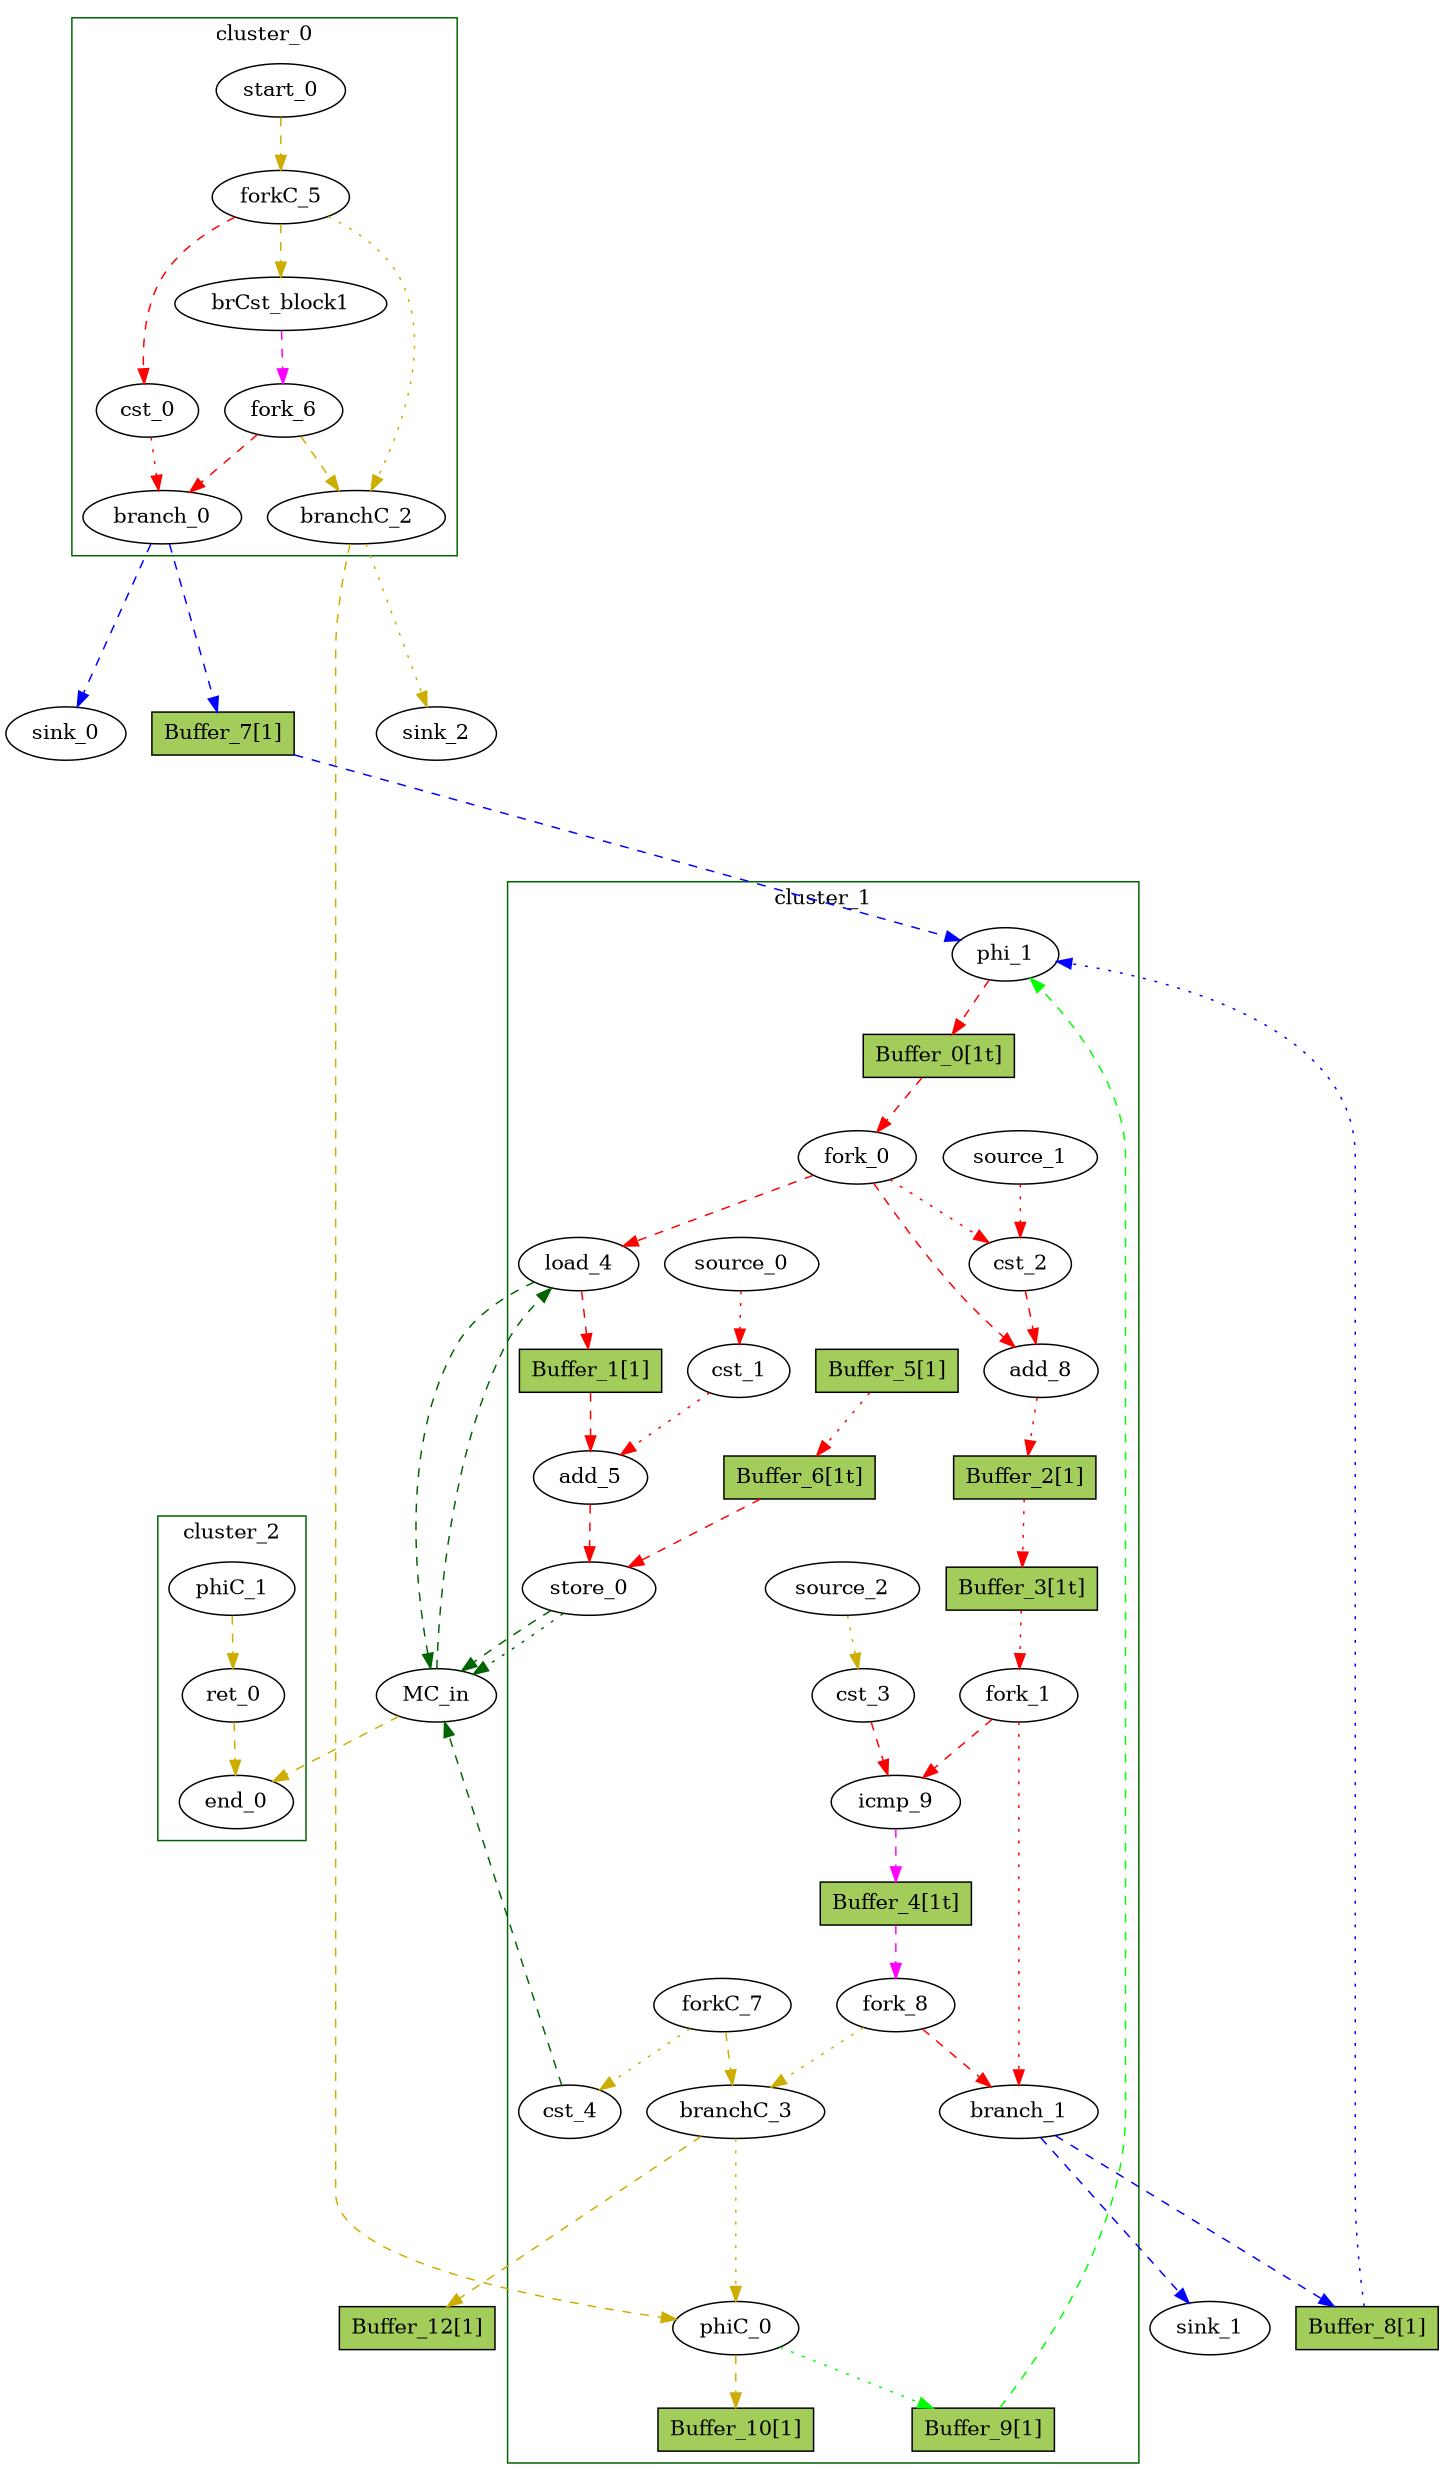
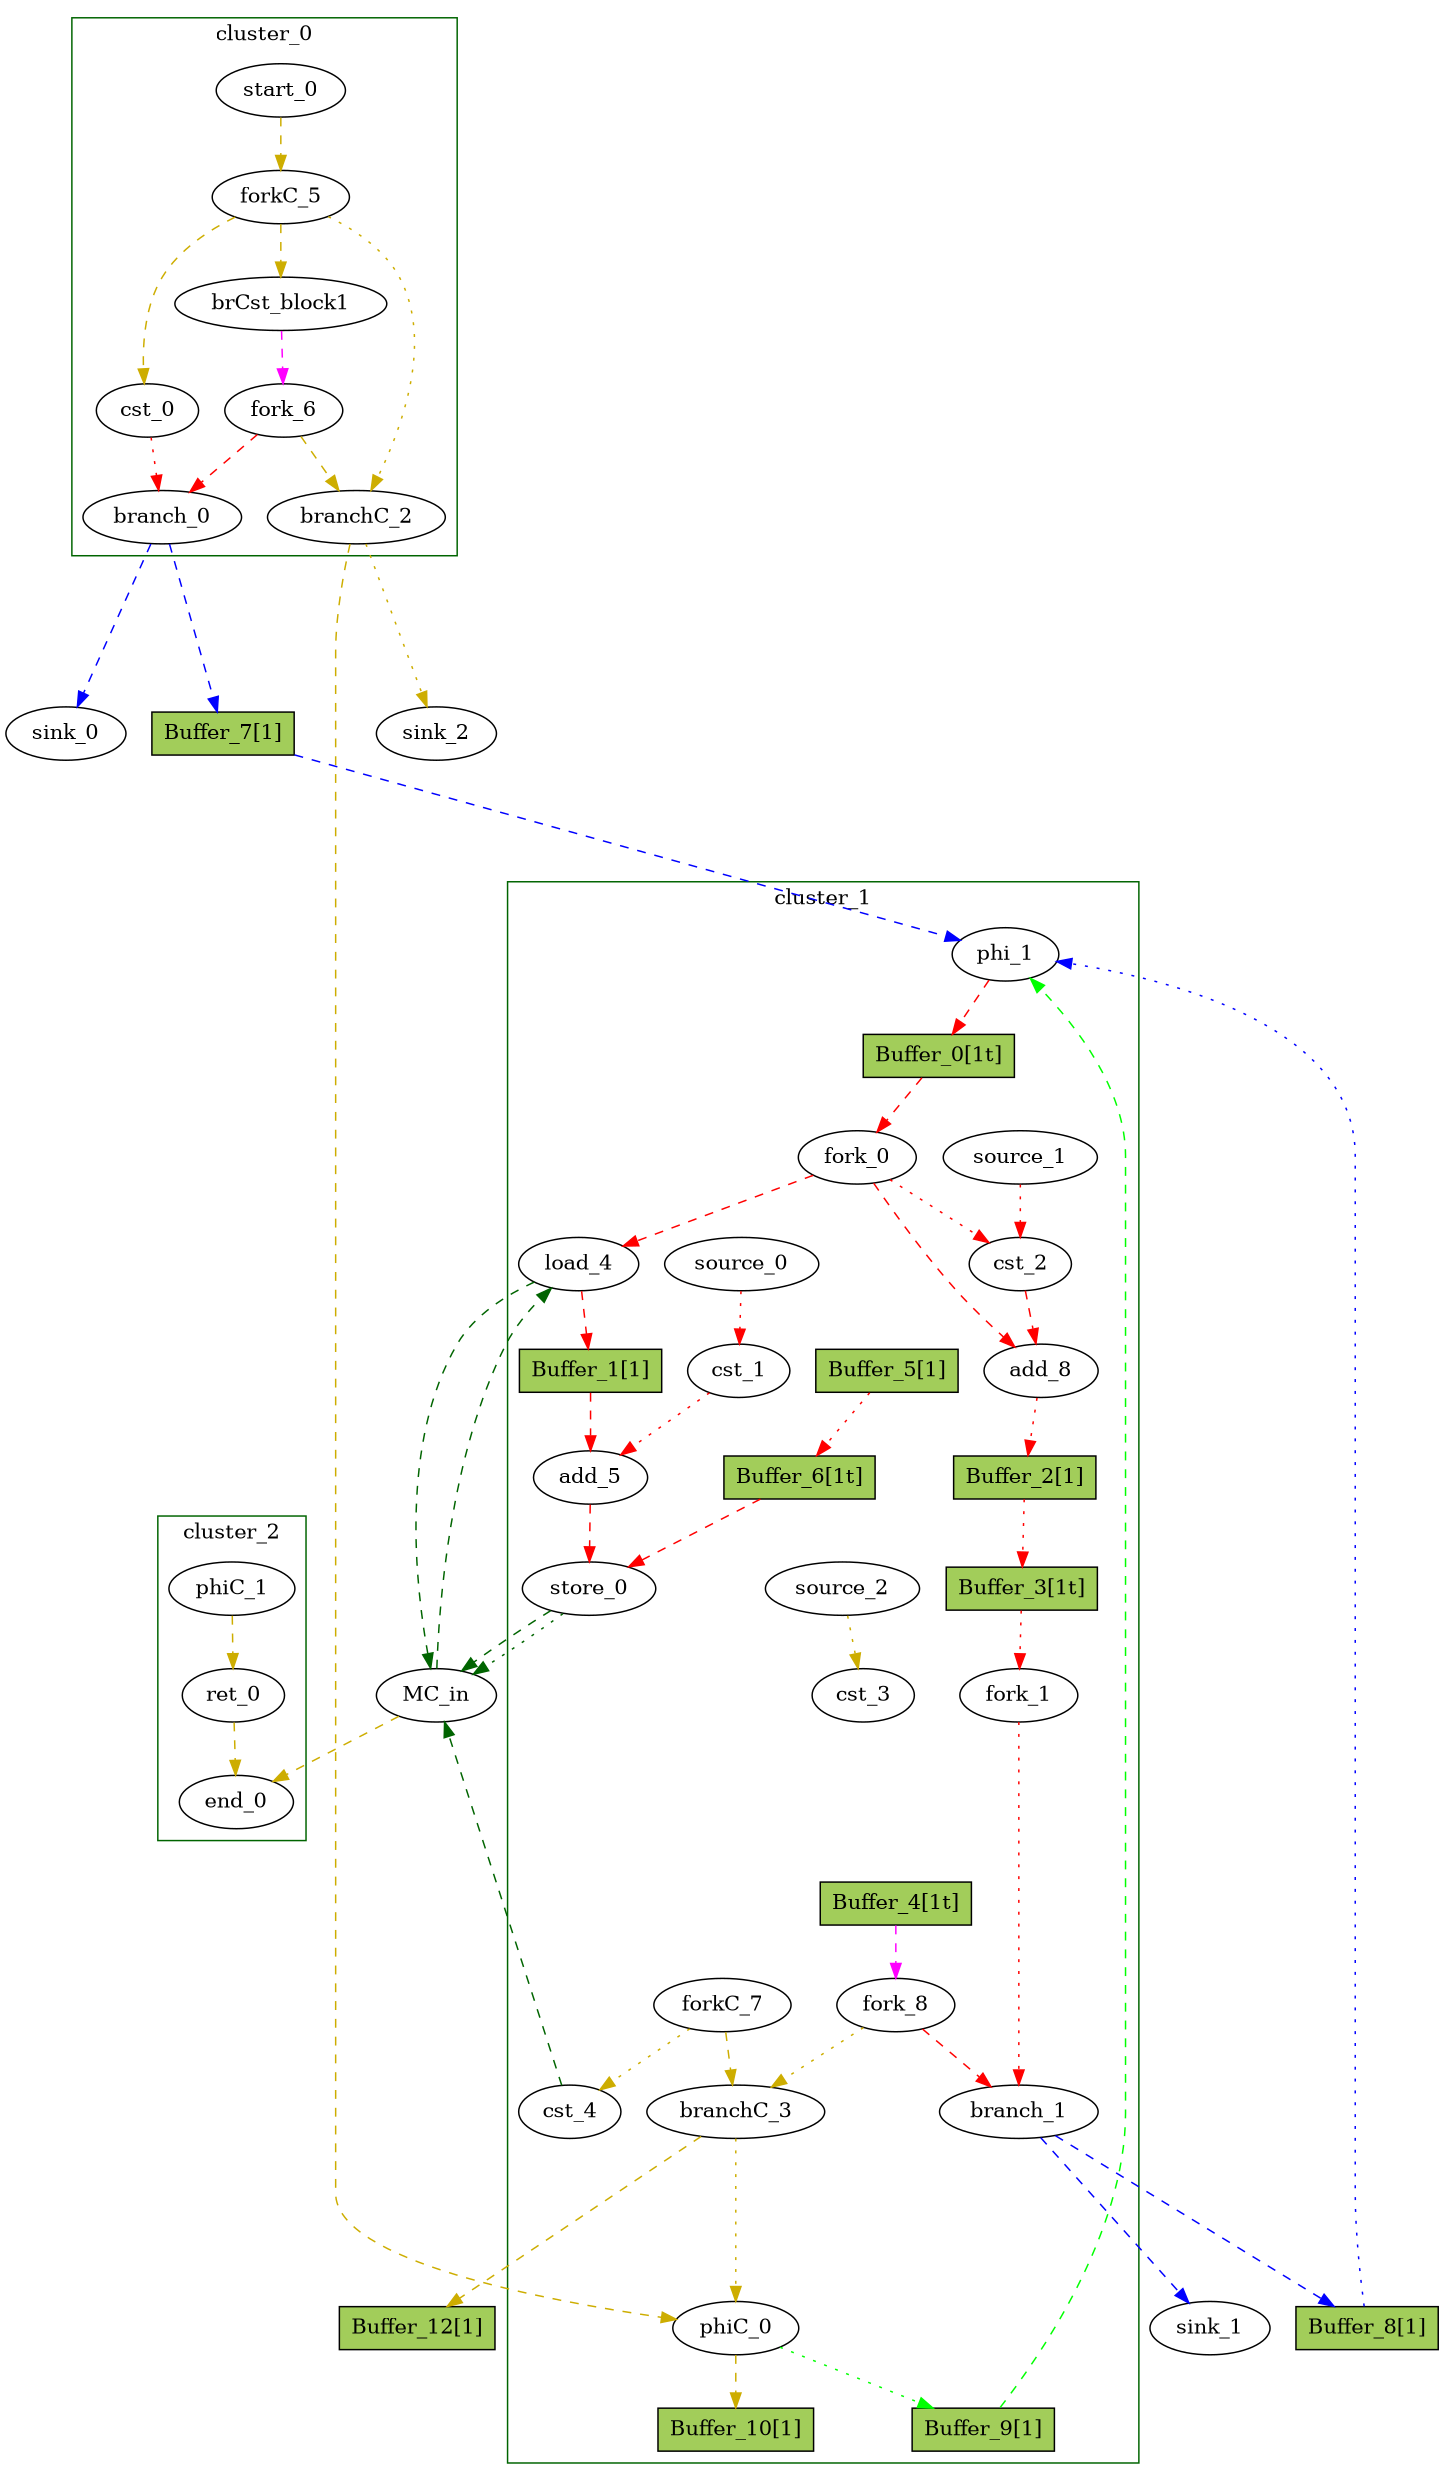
(163, 277) -> (163, 277)
(896, 1802) -> none
